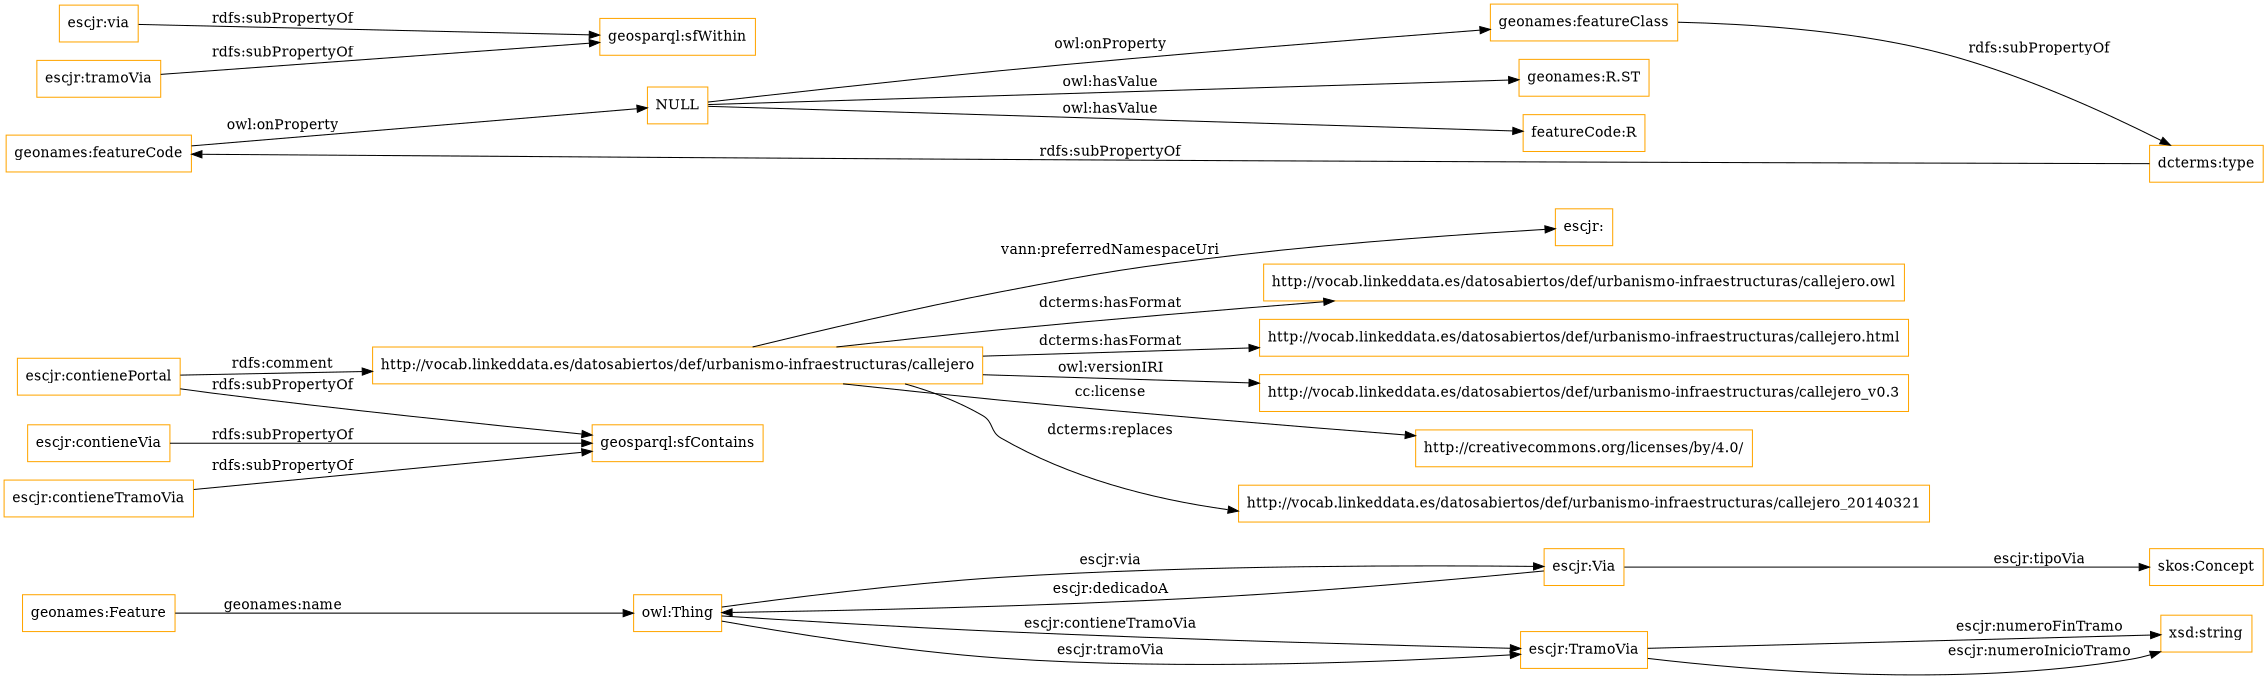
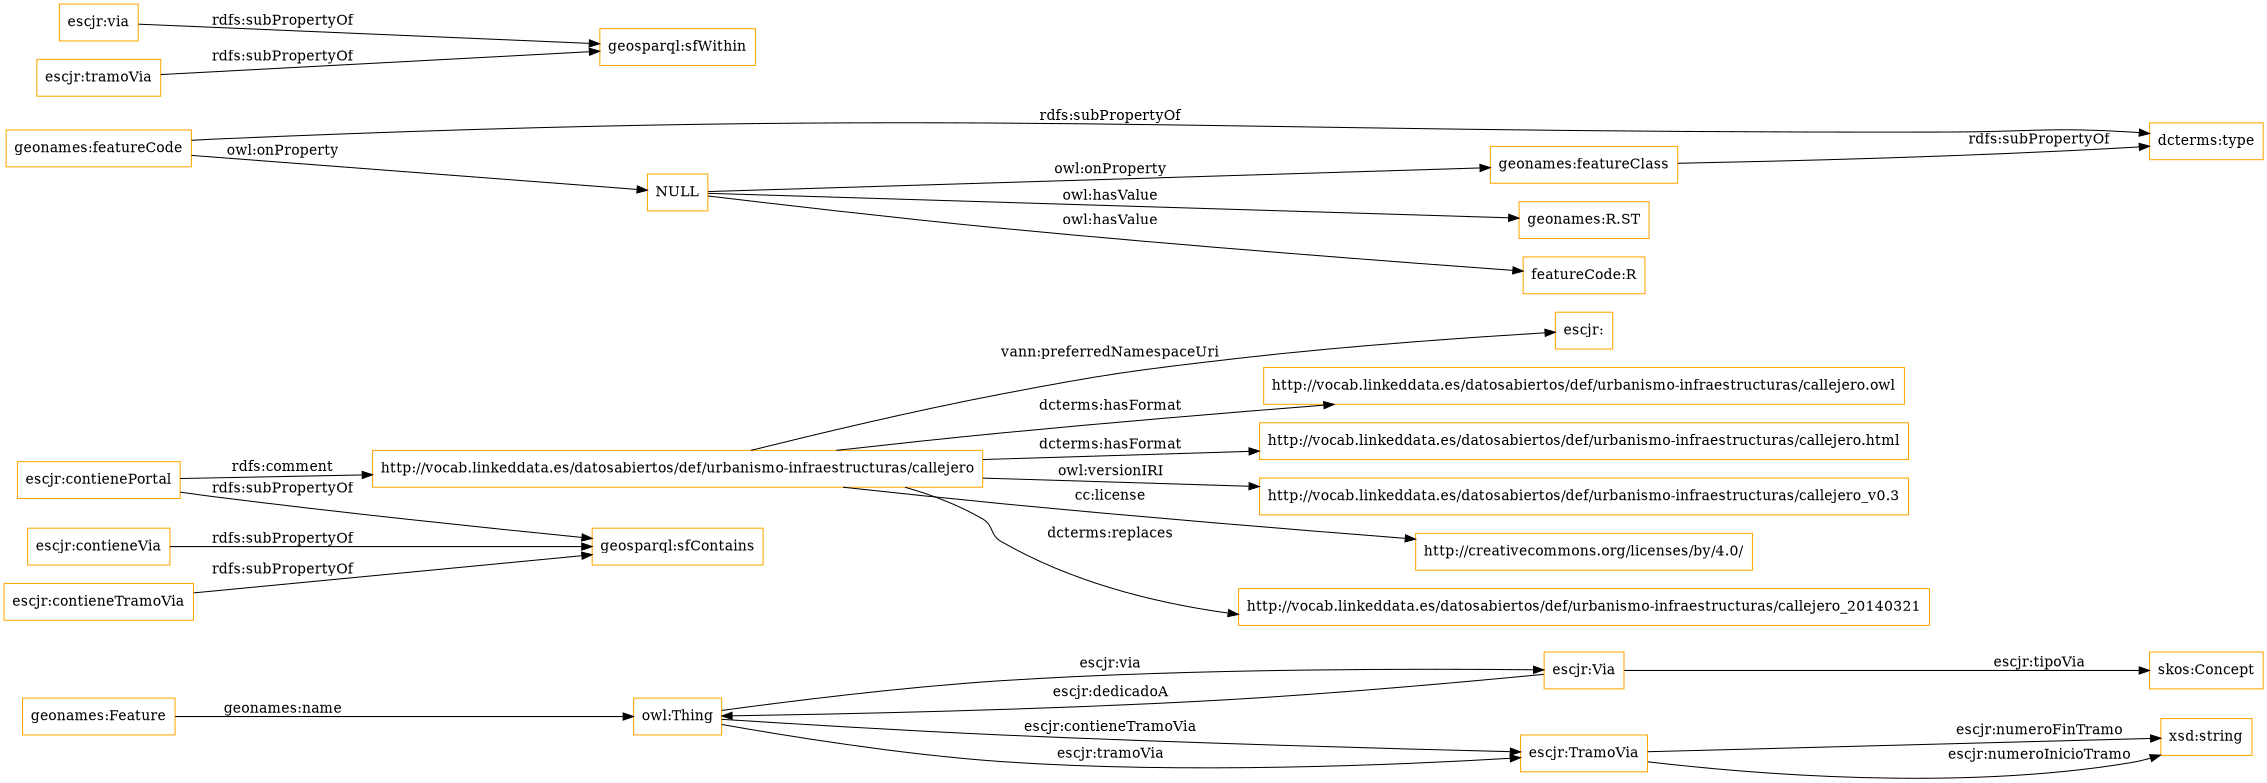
(1176, 160) -> (1165, 125)
